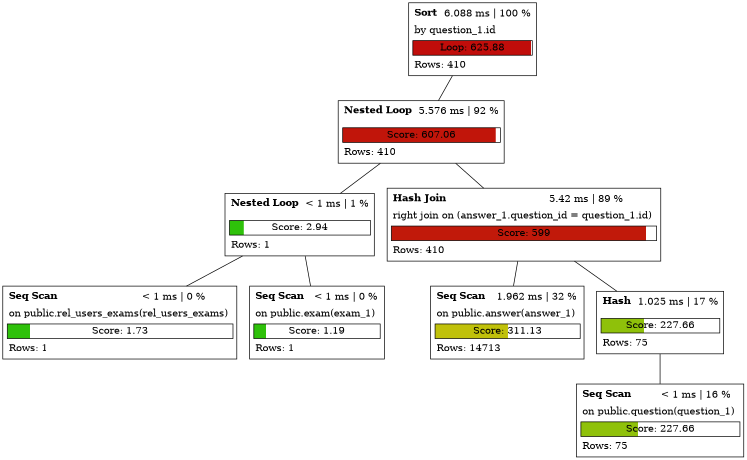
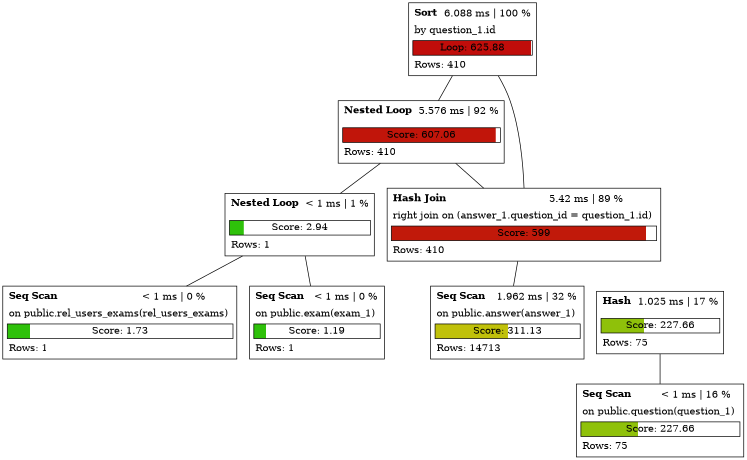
(596, 276) -> (518, 130)
